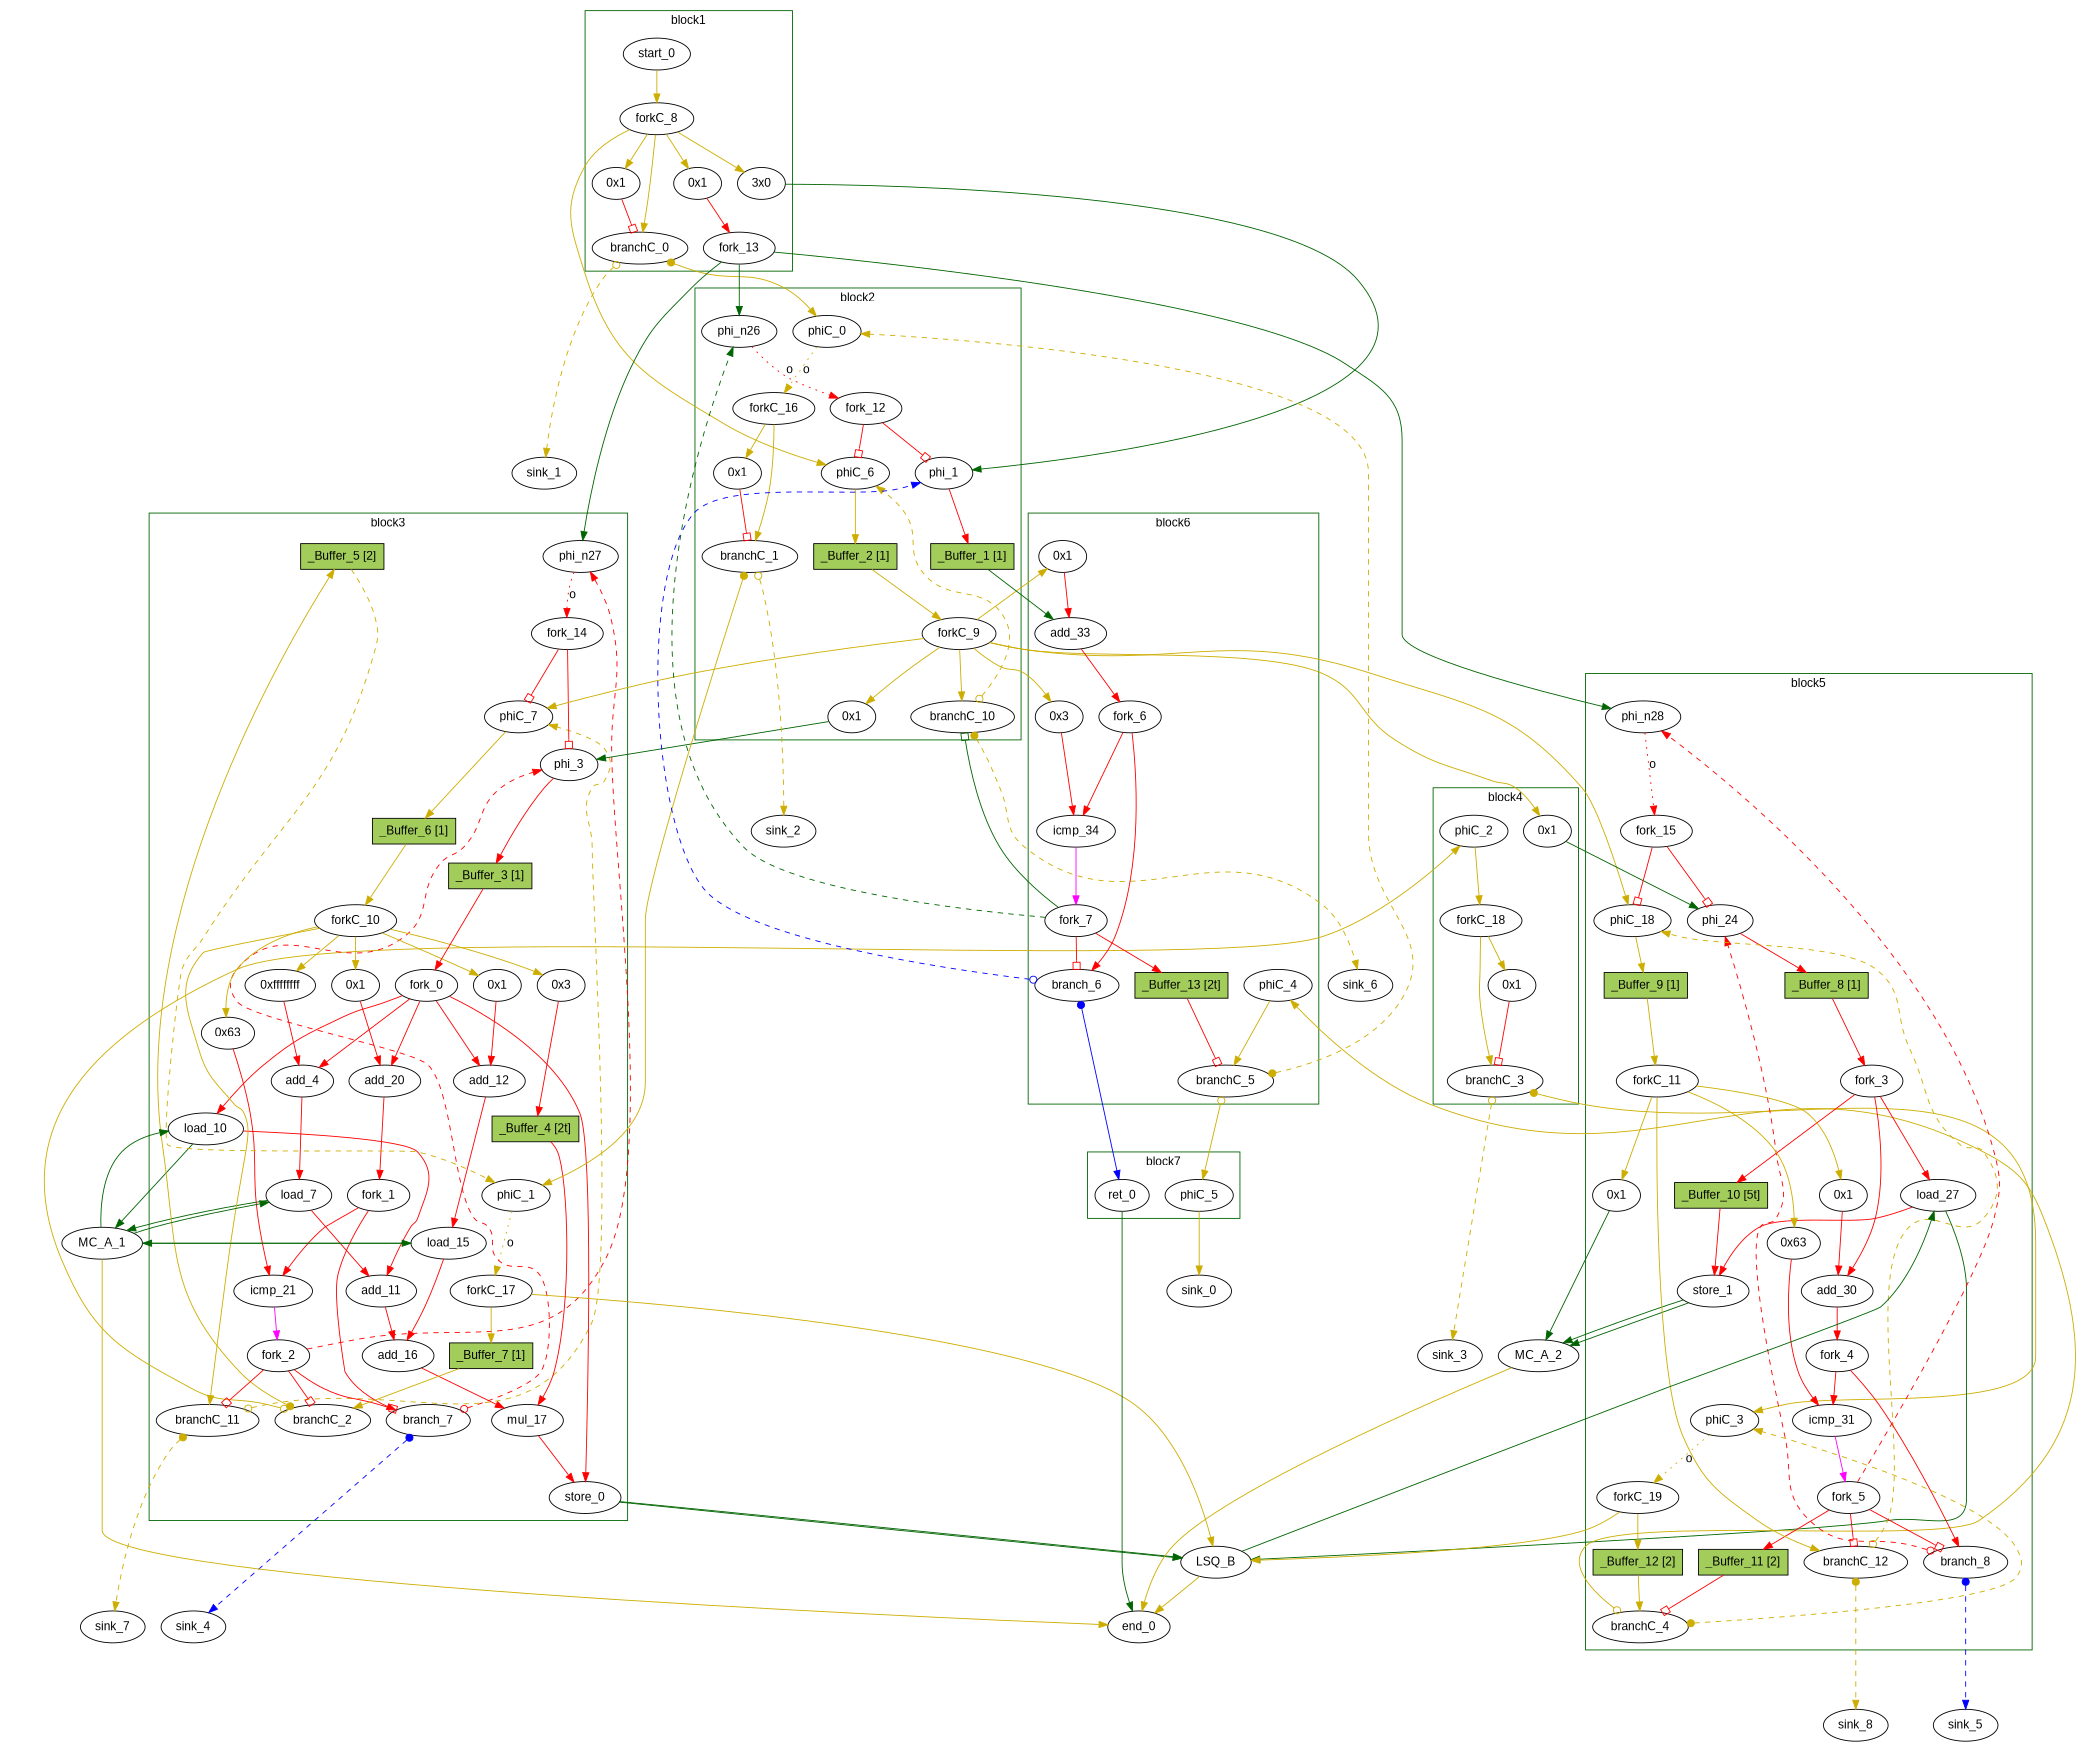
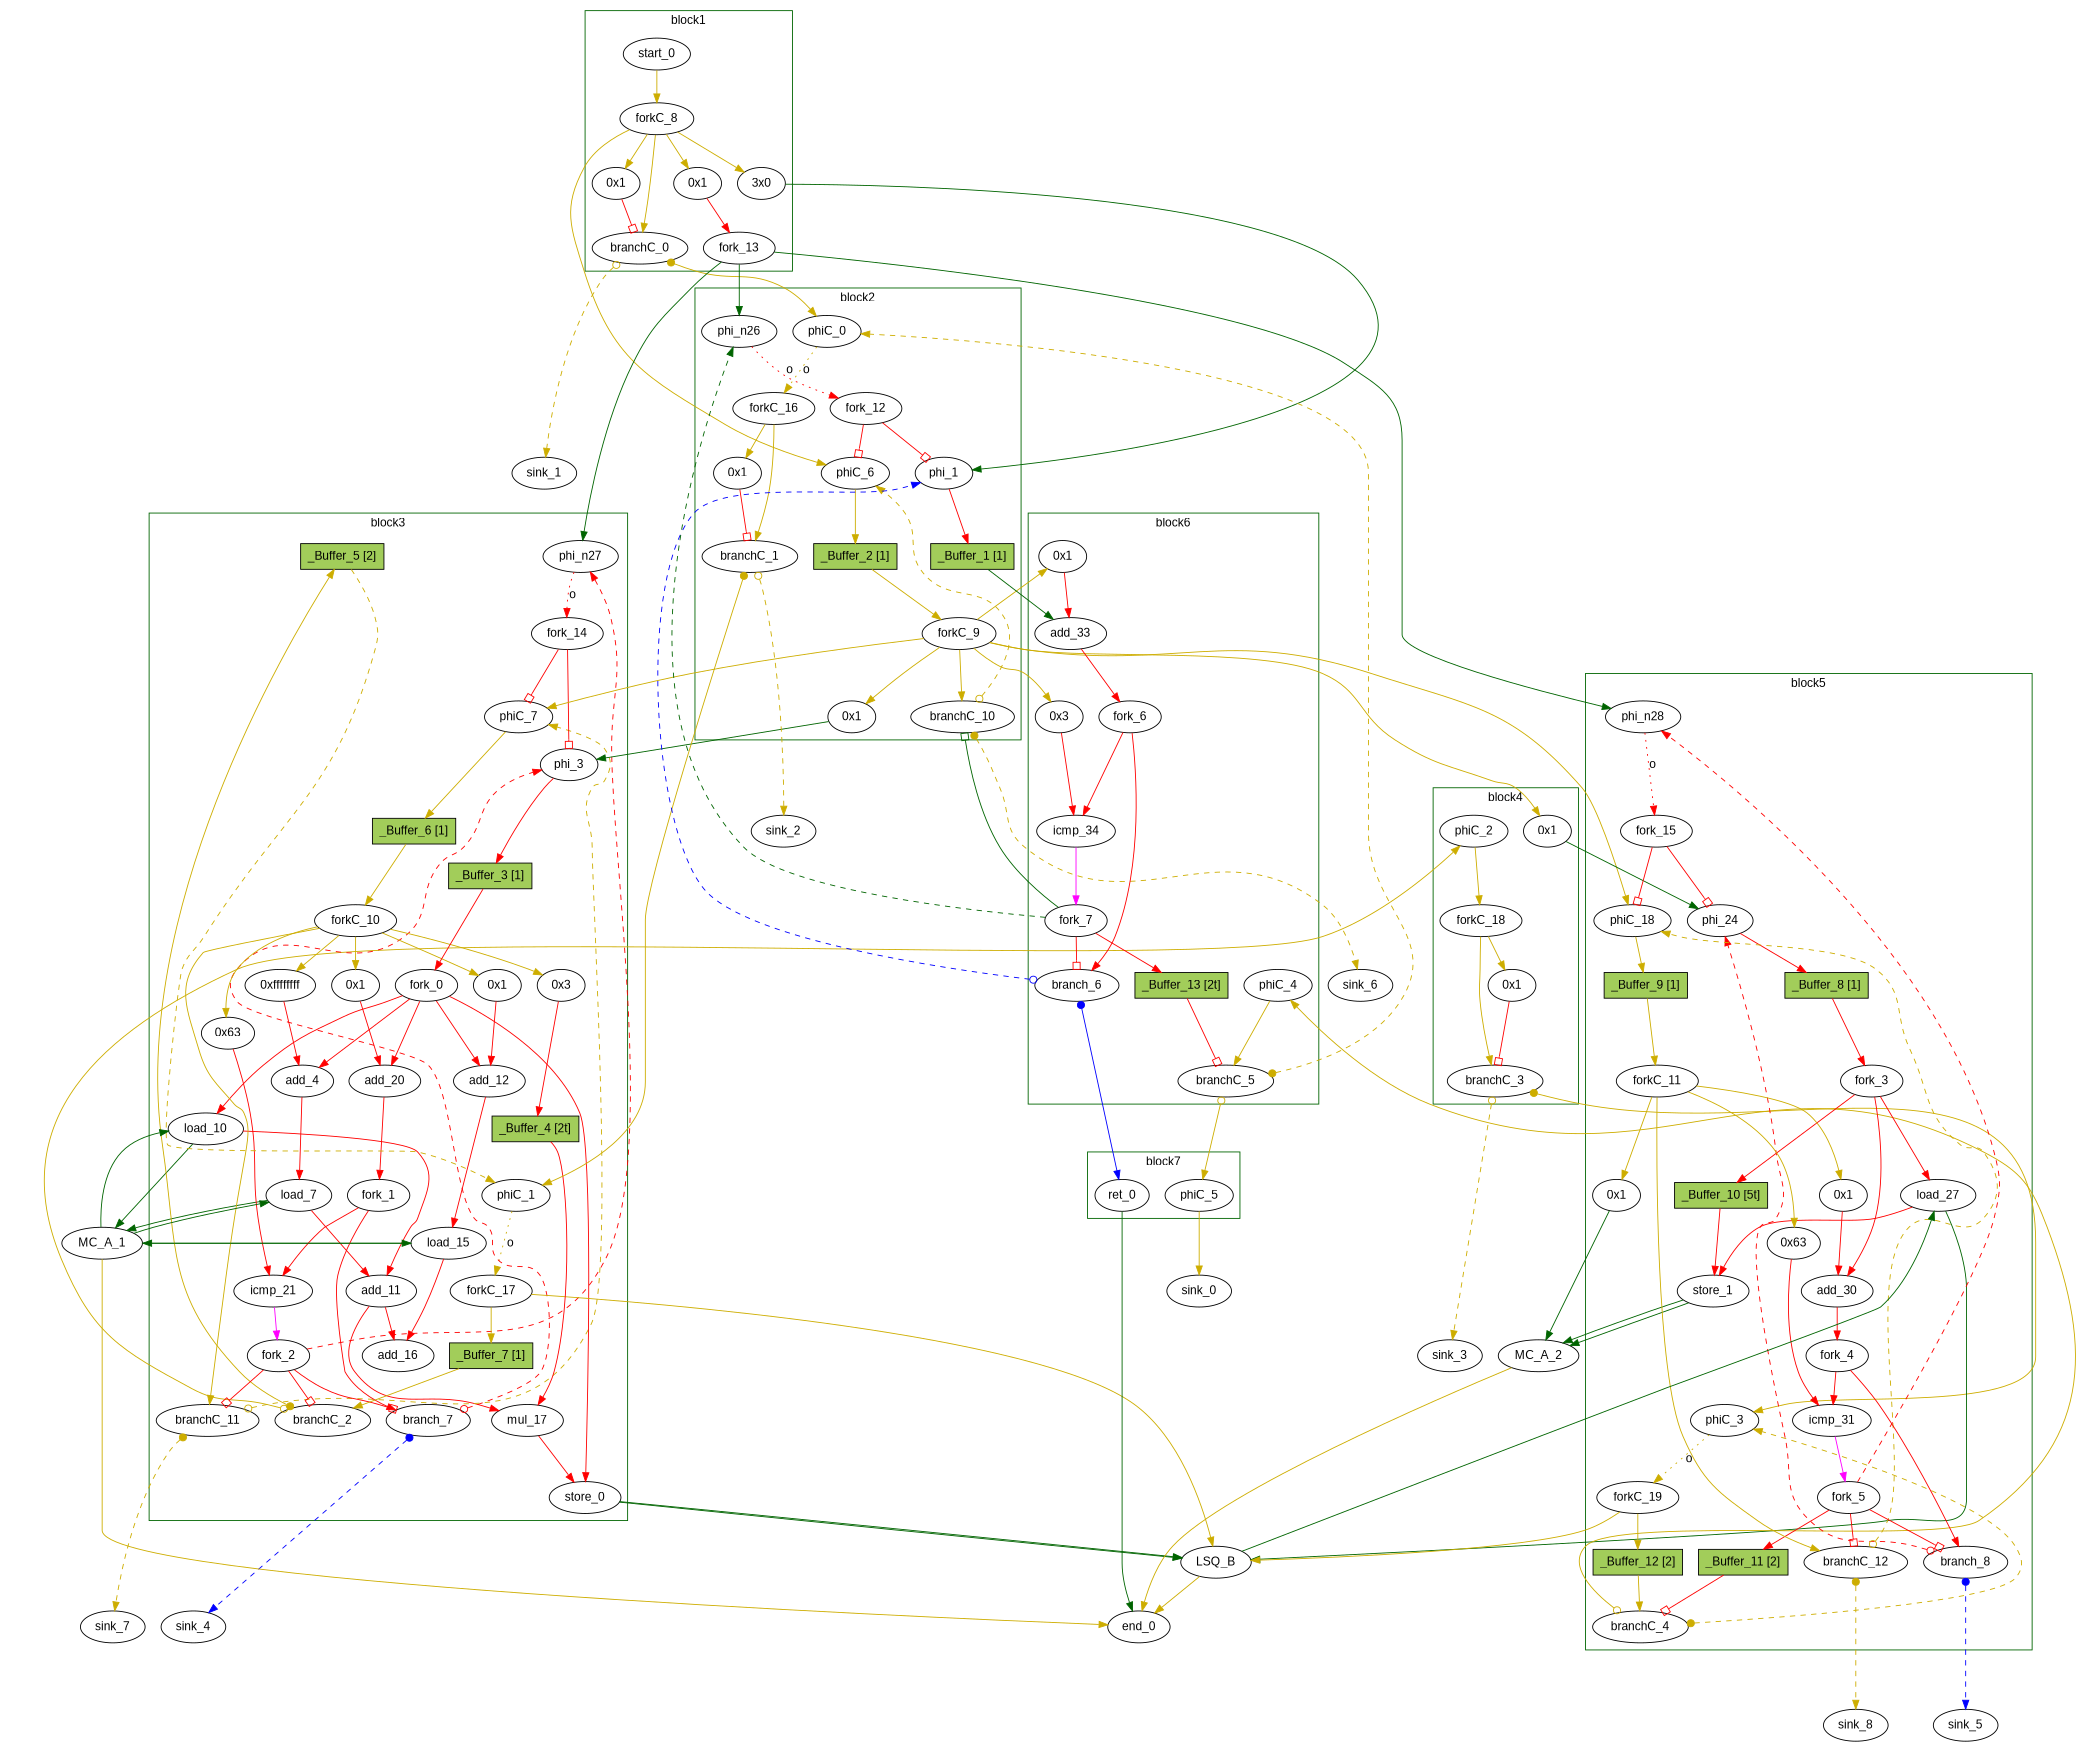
(459, 1386) -> (378, 1392)
